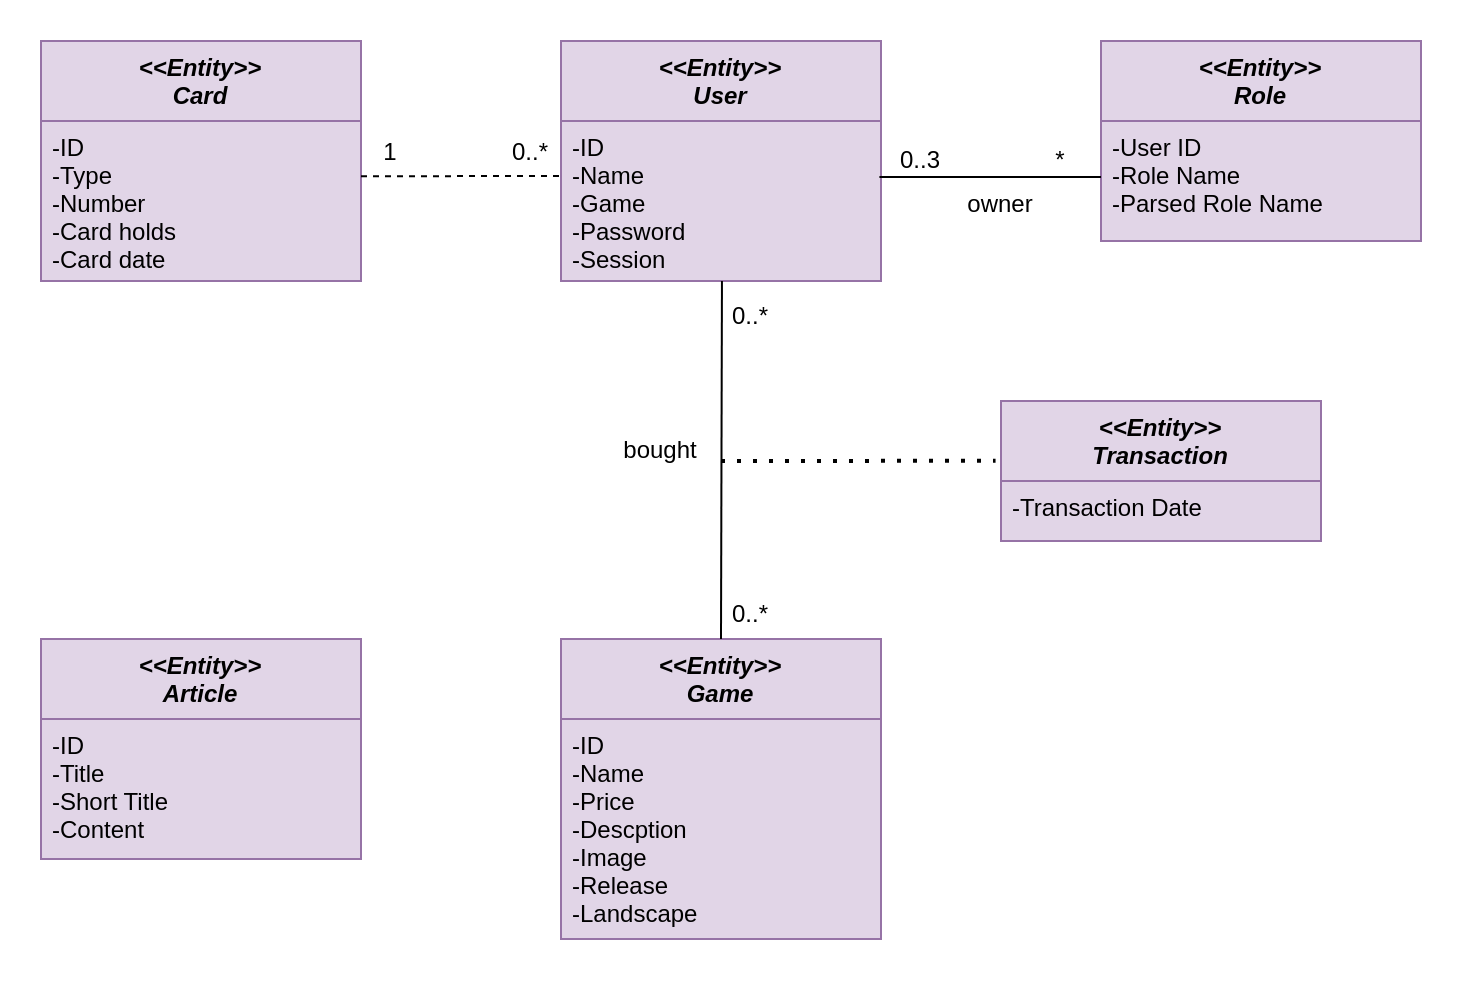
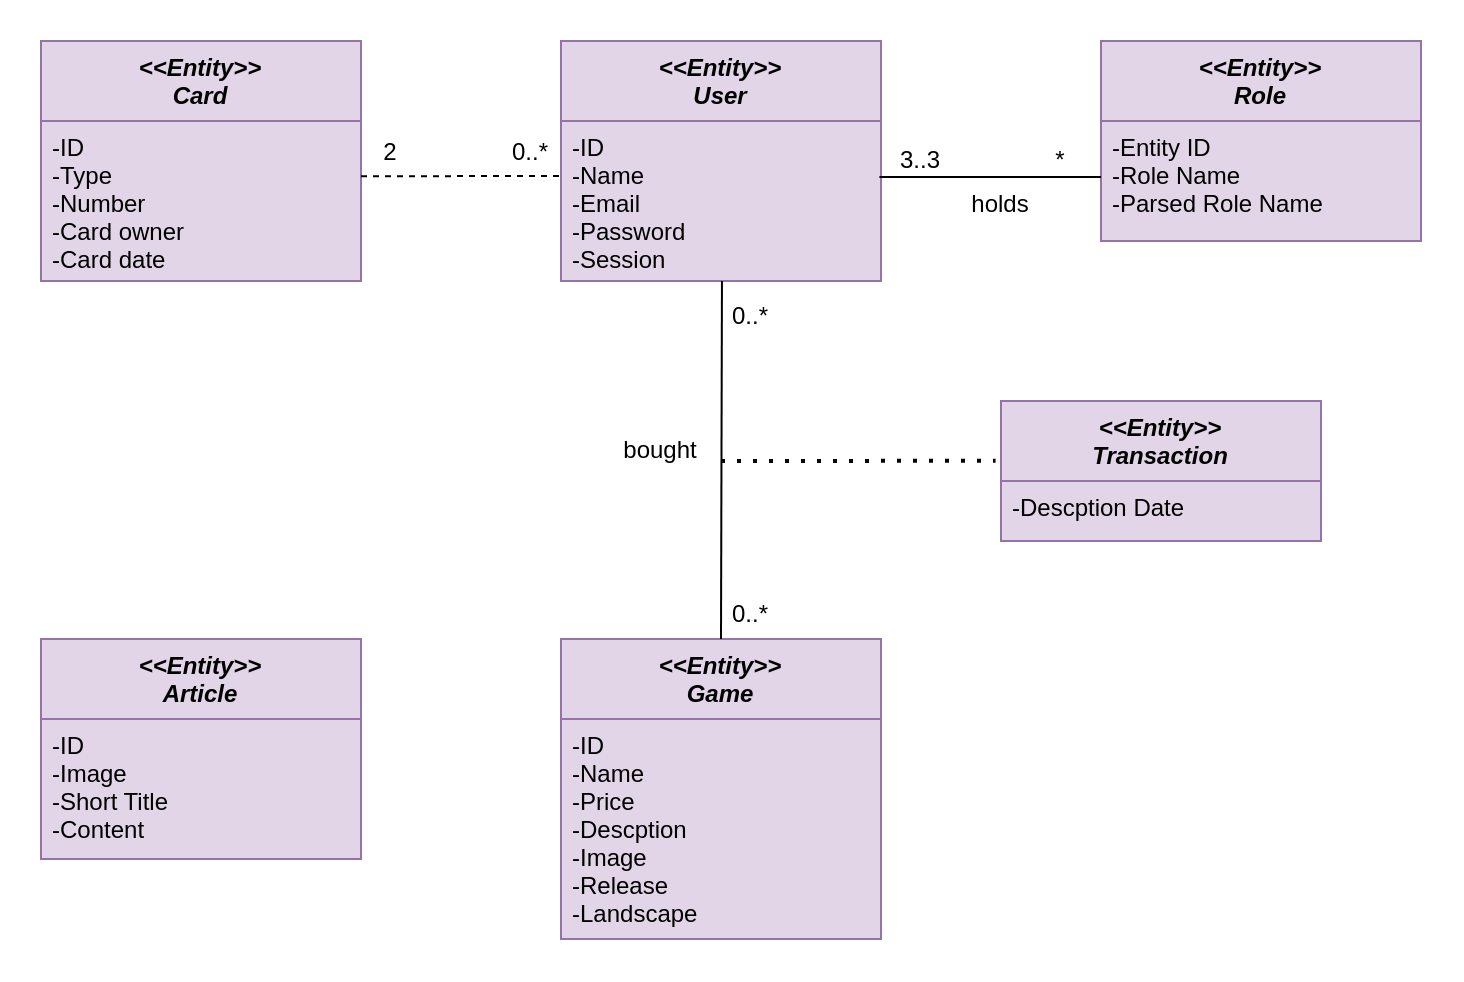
(72, 148) -> (72, 148)
(592, 148) -> (592, 148)
(1163, 148) -> (1173, 148)
(391, 153) -> (391, 153)
(921, 161) -> (921, 161)
(1001, 205) -> (1001, 205)
(1120, 508) -> (1107, 508)
(72, 746) -> (72, 746)
